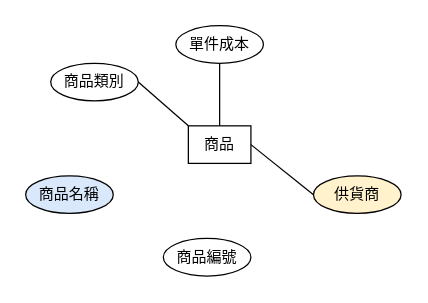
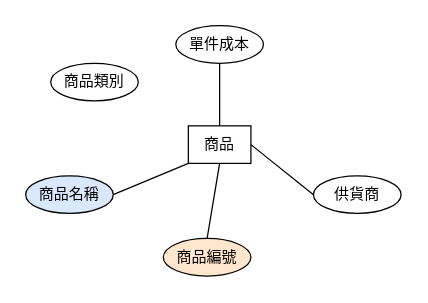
(163, 104) -> none
none -> (151, 179)
(357, 194) -> (357, 194)
none -> (213, 201)
(207, 257) -> (207, 257)
